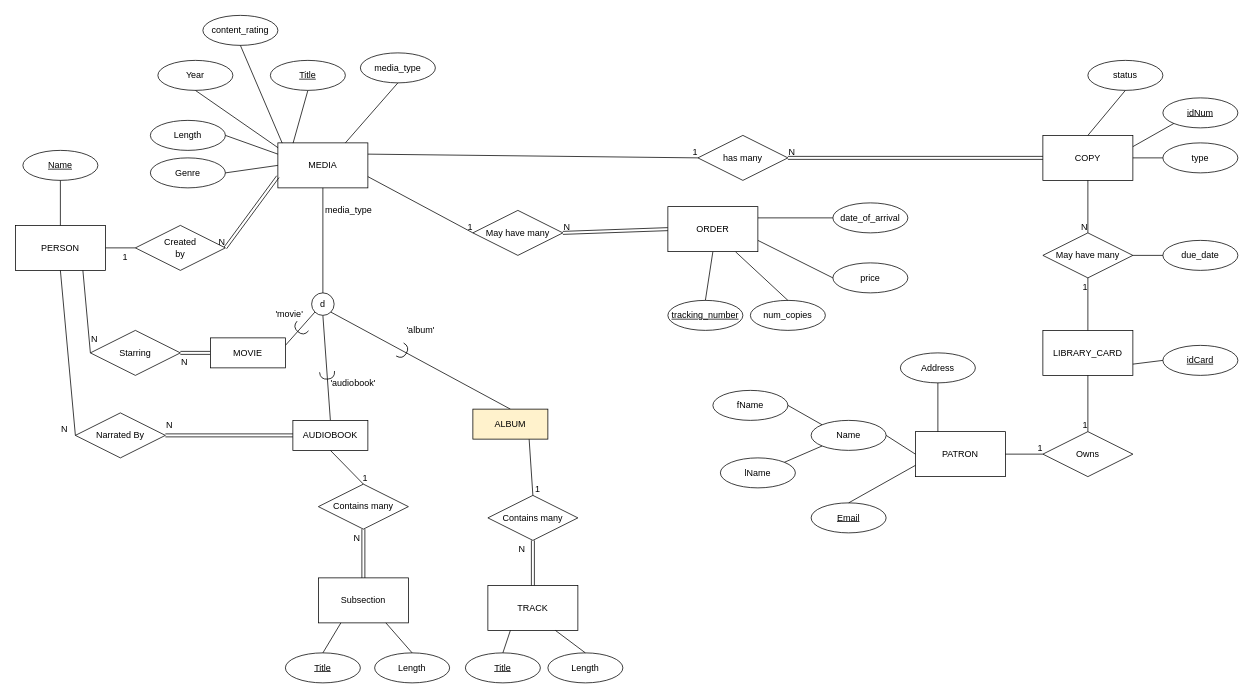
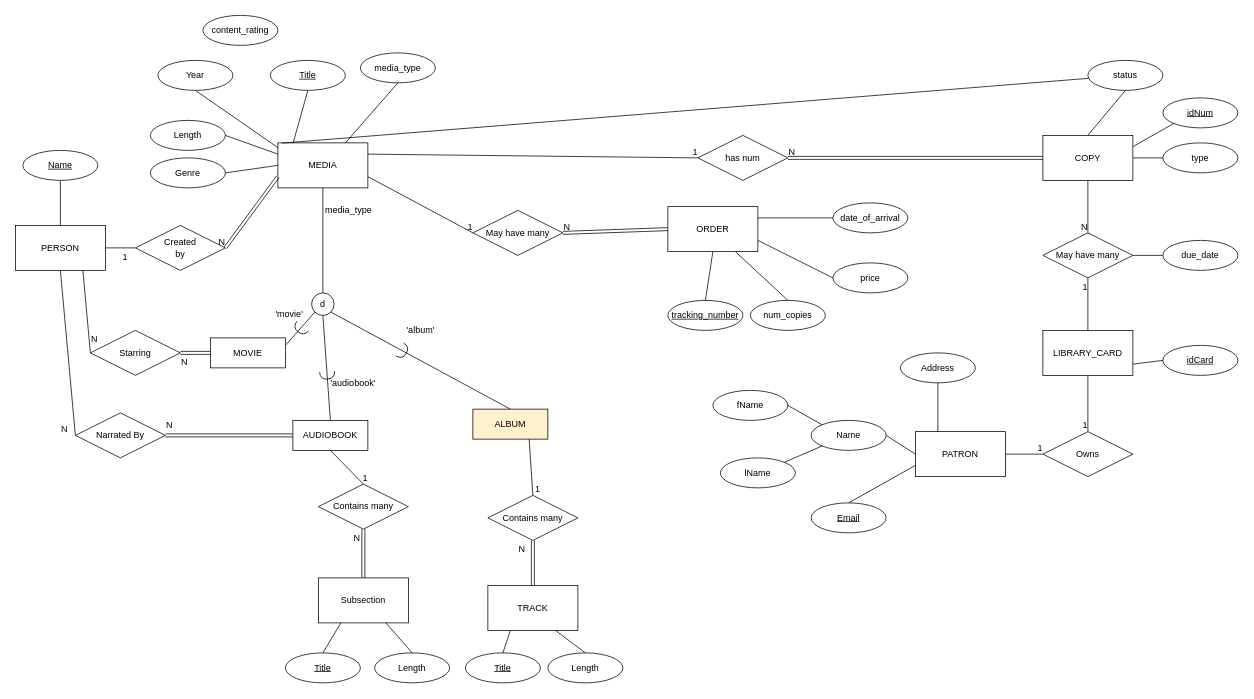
(261, 94) -> (692, 110)
(743, 158) -> (743, 158)
